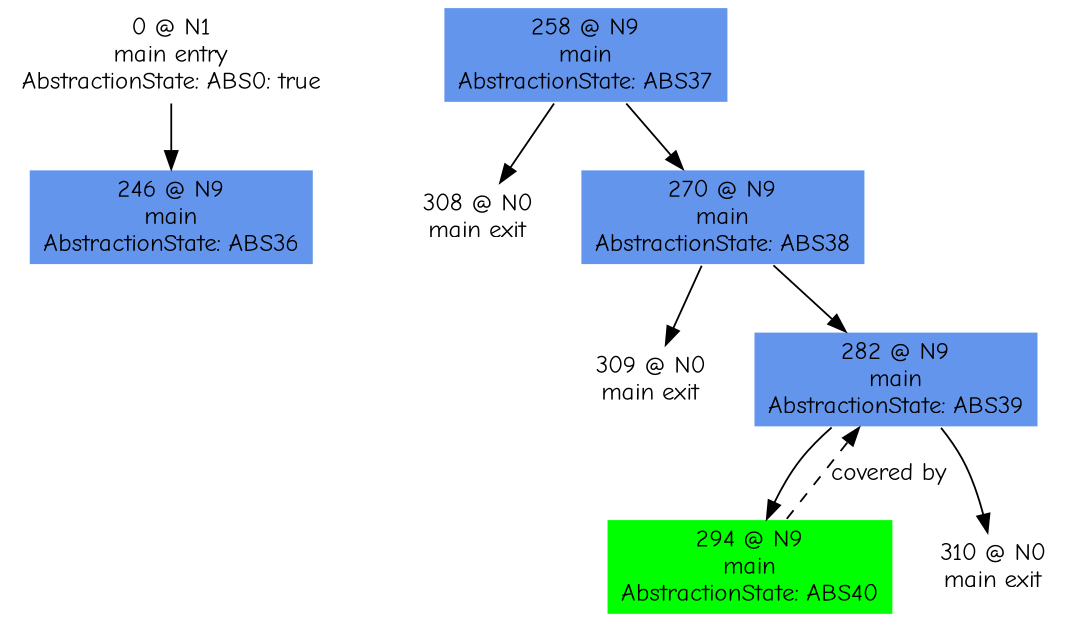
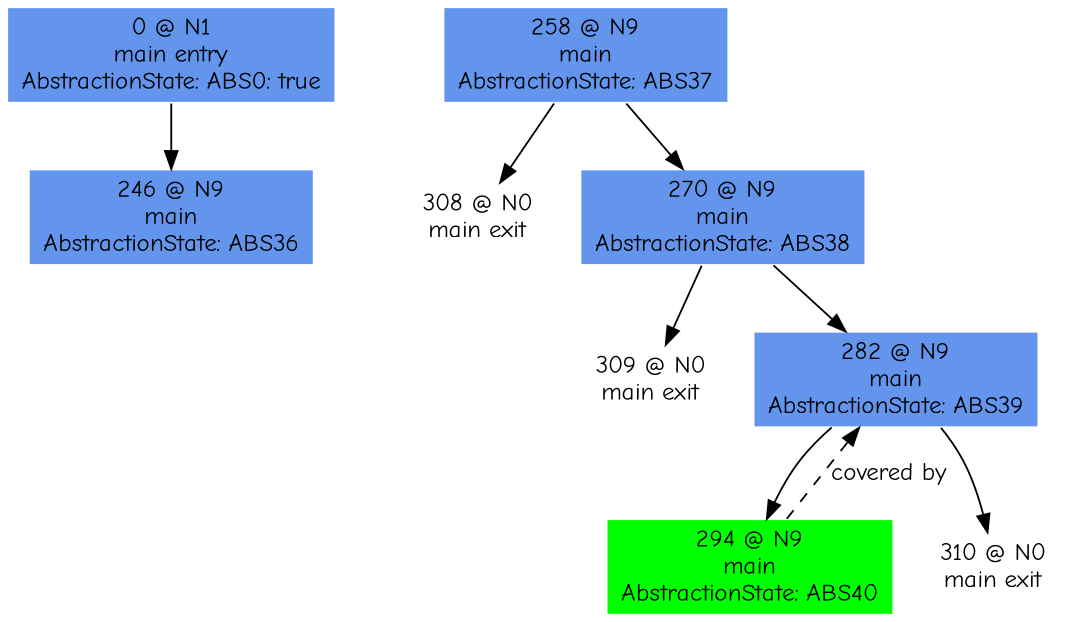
(171, 55) -> (171, 55)
